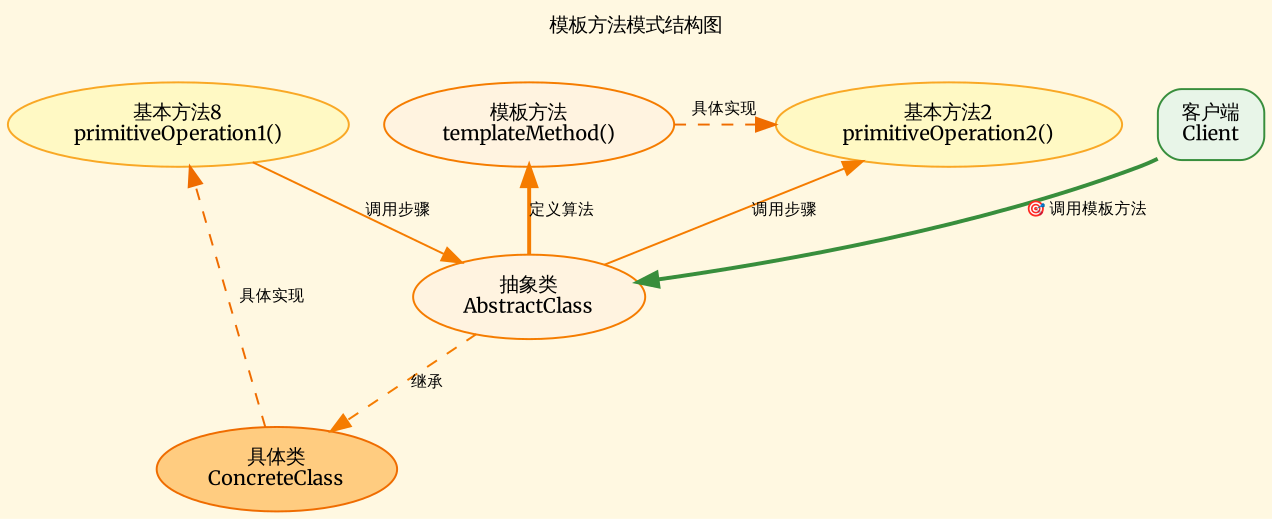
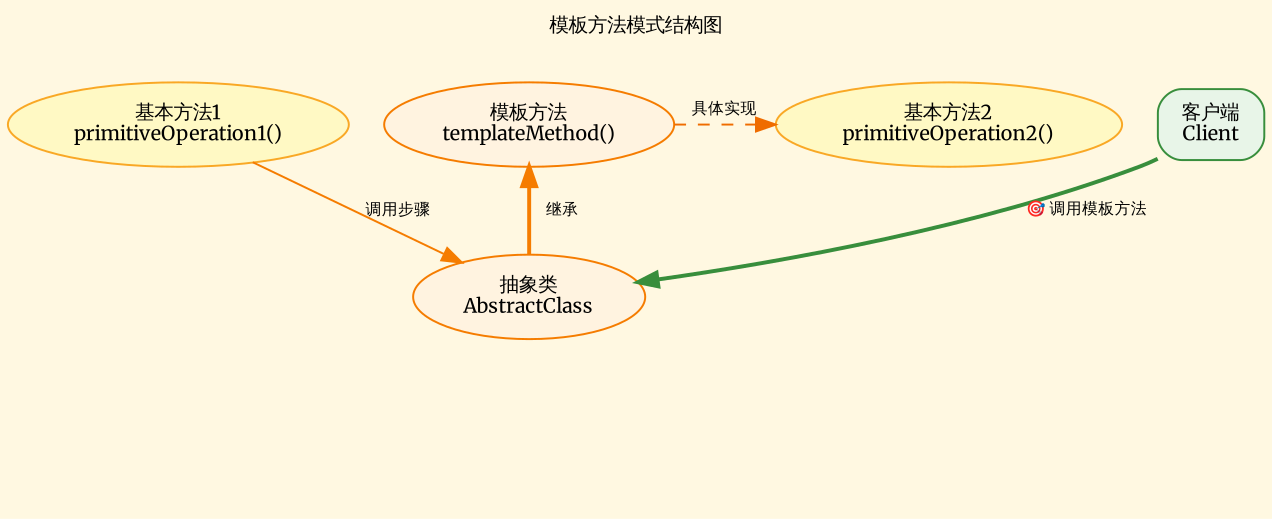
(178, 125) -> (178, 125)
(563, 211) -> (563, 211)
(725, 217) -> none
(277, 469) -> none
